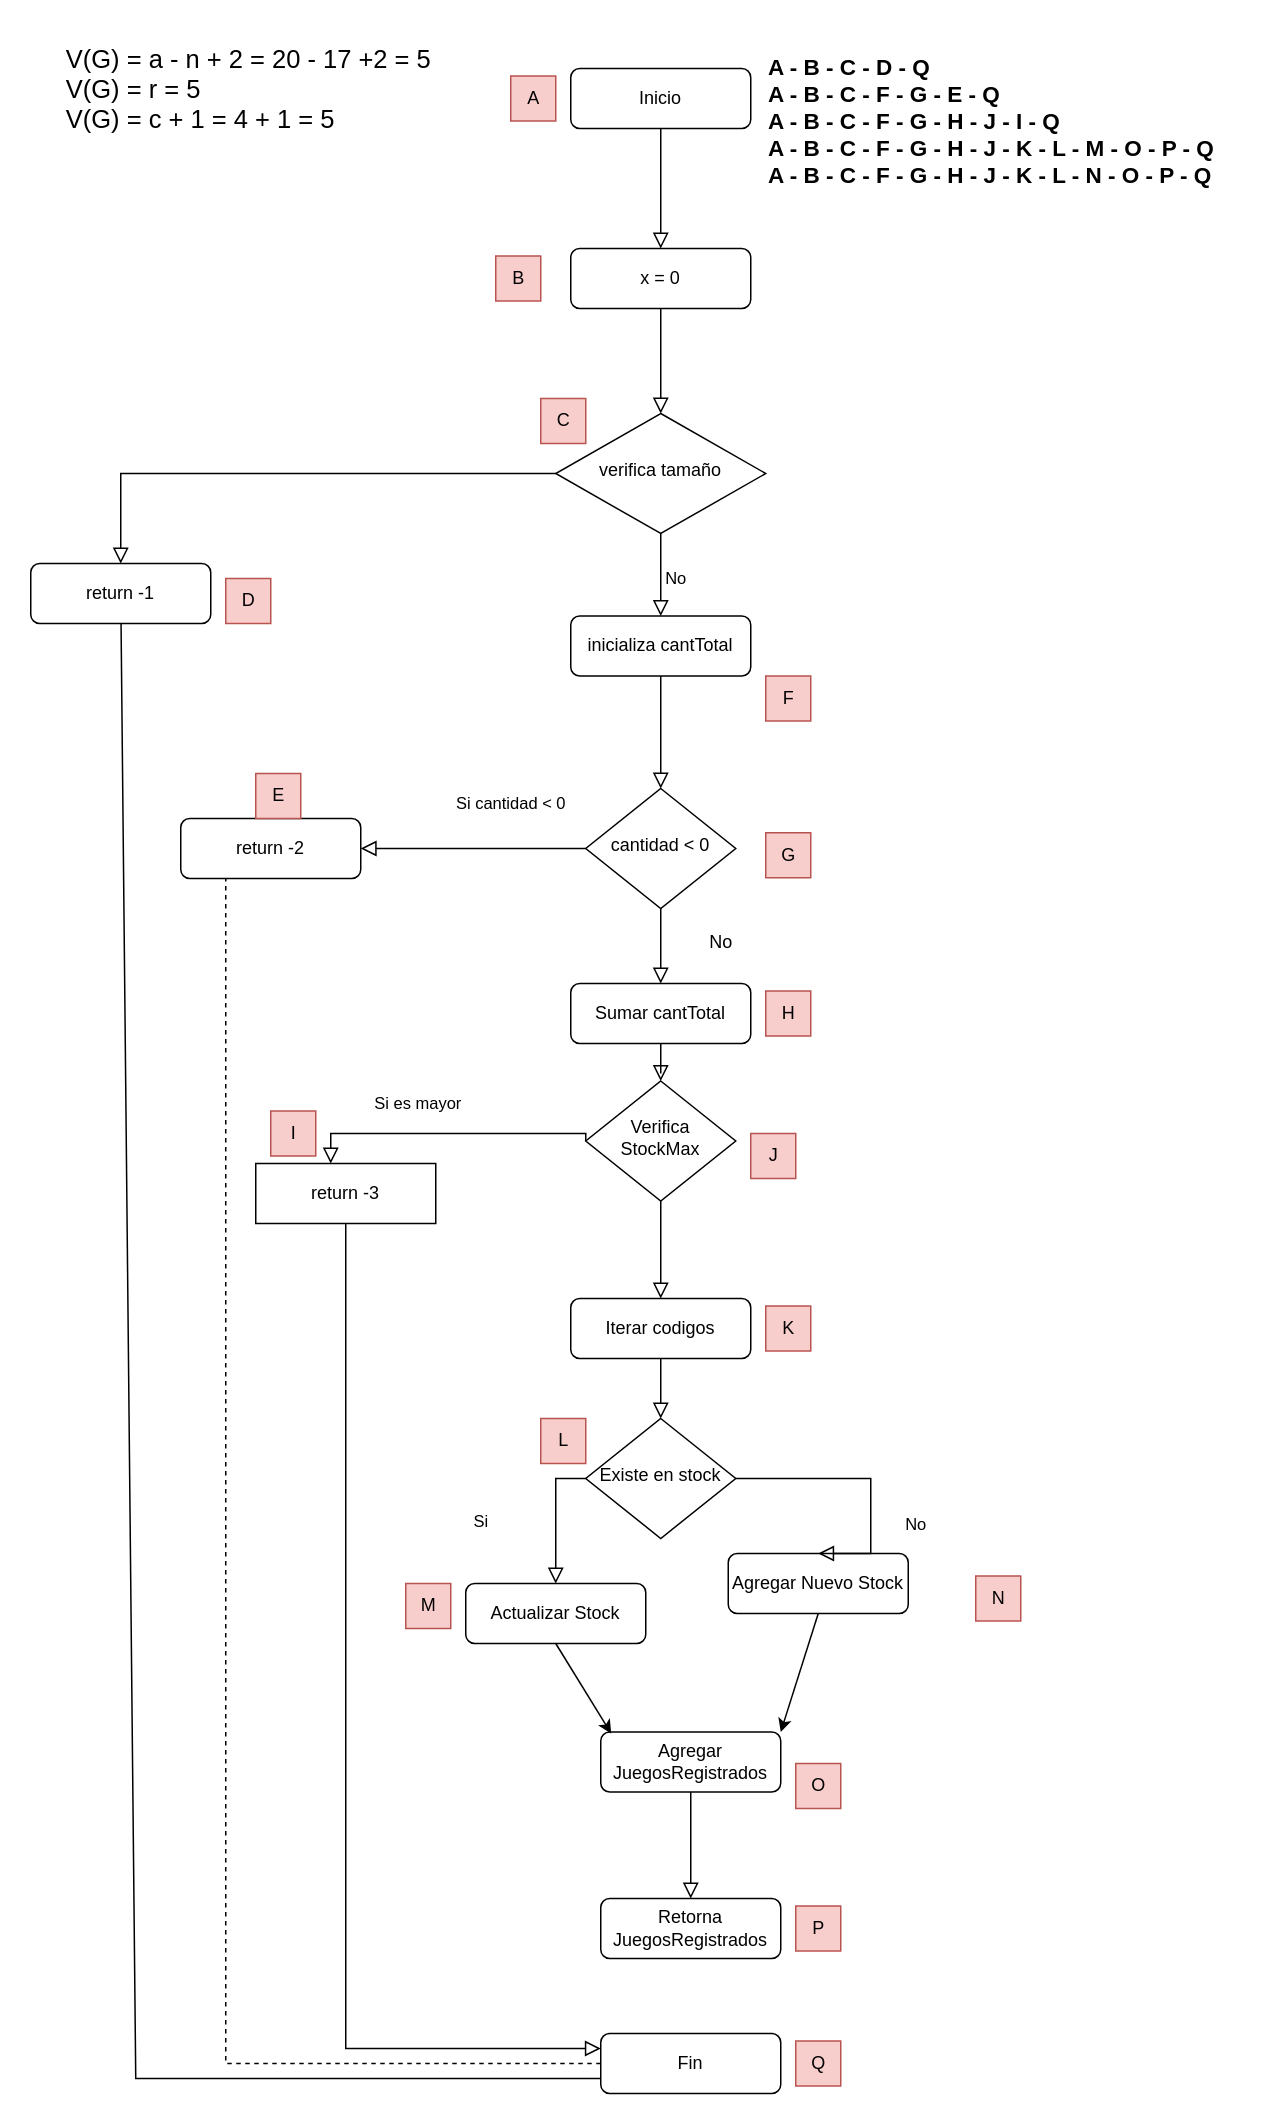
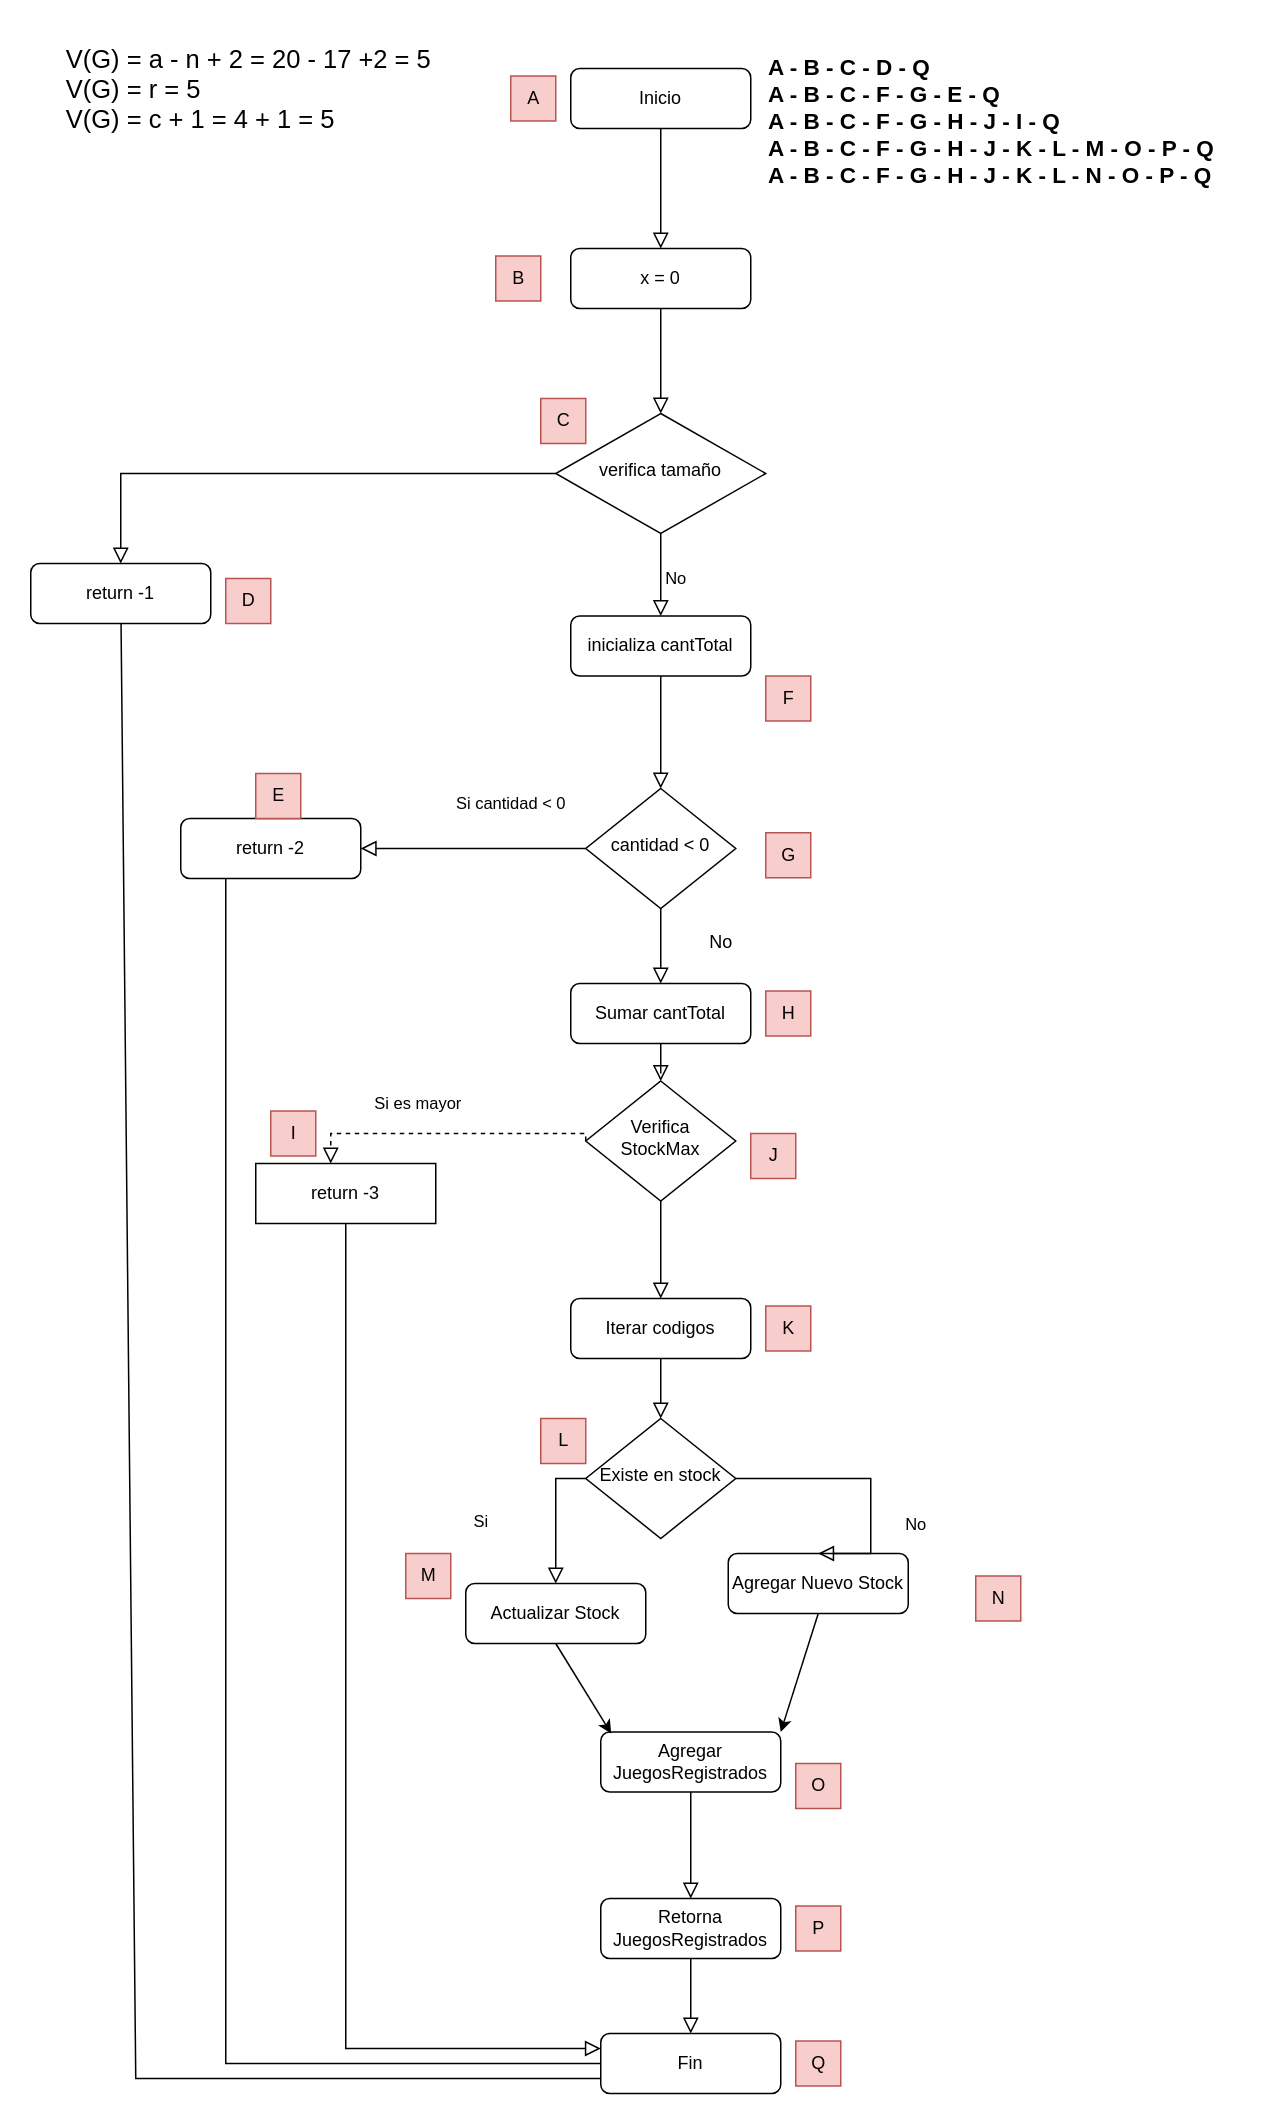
(453, 1133) -> (453, 1133)
(428, 1606) -> (428, 1576)
(226, 1657) -> (226, 1657)
none -> (691, 1988)
